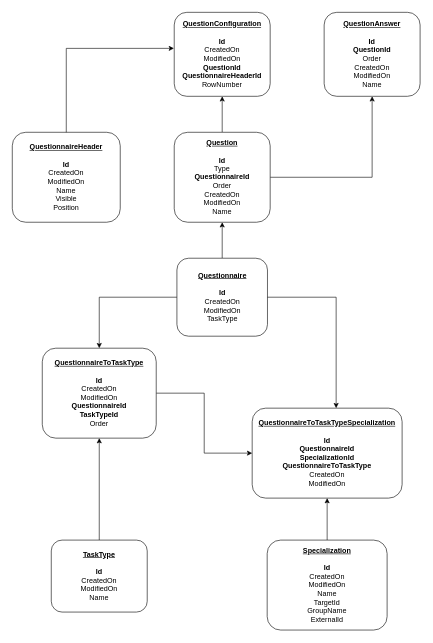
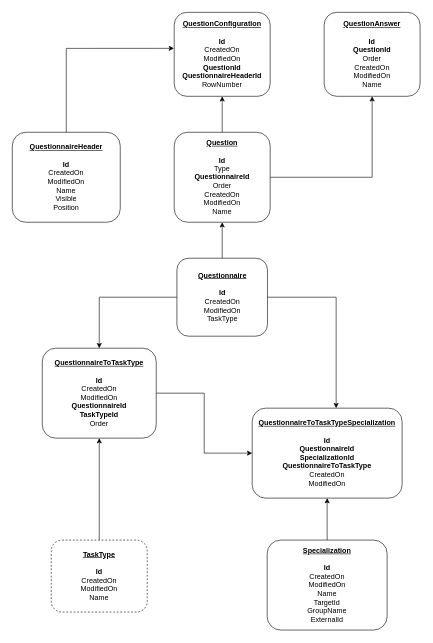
(99, 576) -> (99, 576)
